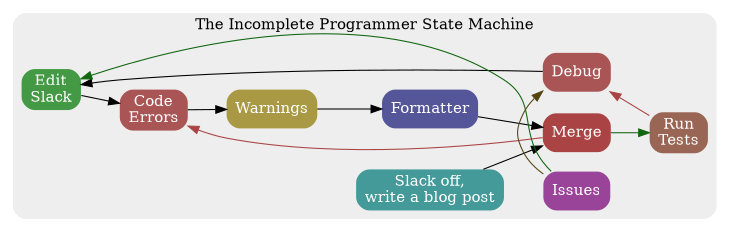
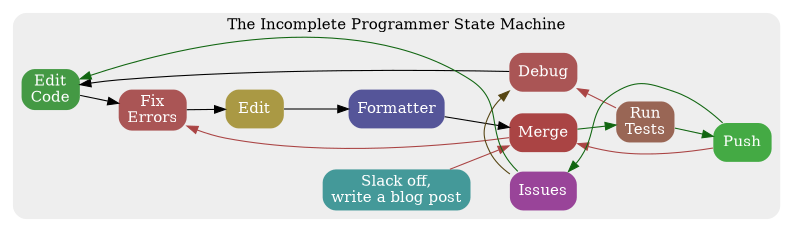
(51, 90) -> (51, 90)
(272, 109) -> (255, 109)
(154, 110) -> (153, 110)
none -> (742, 142)
(508, 160) -> (474, 160)
